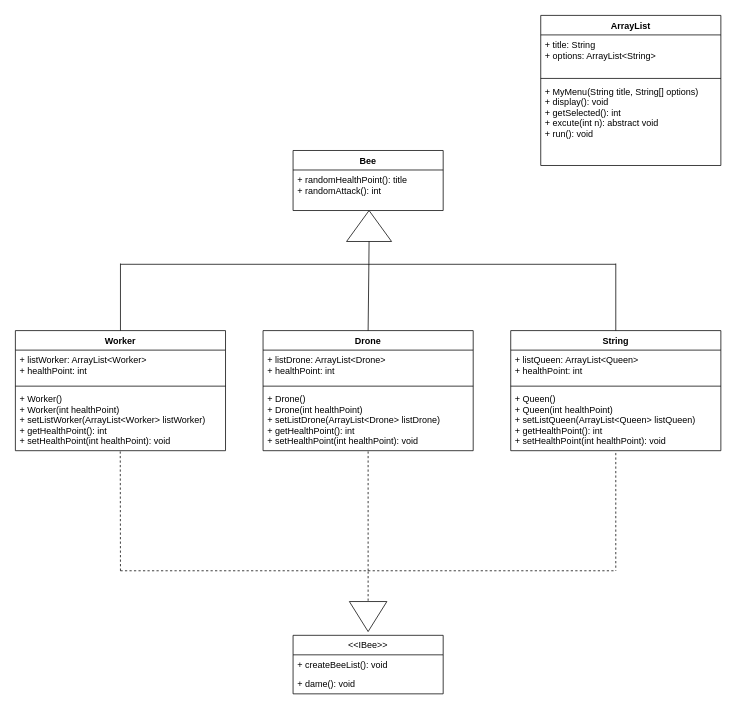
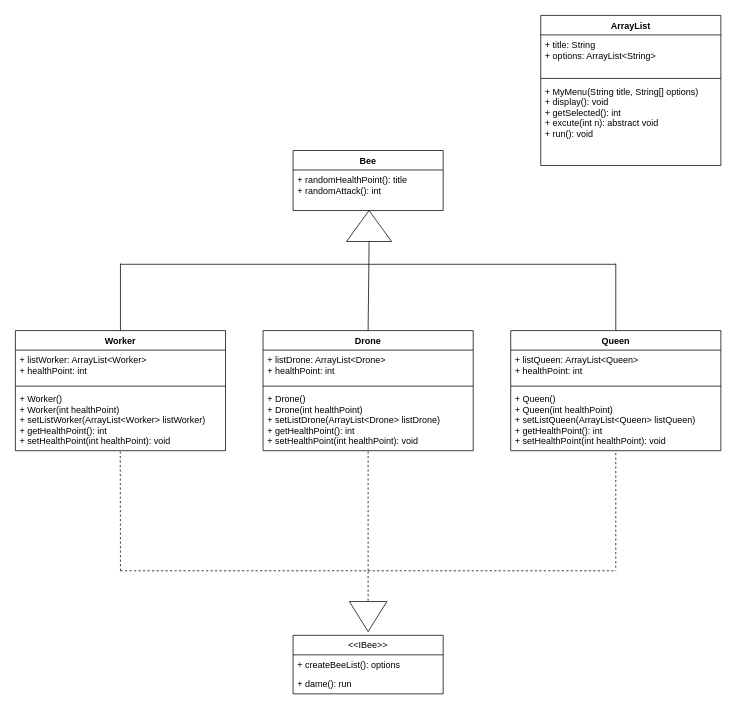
(615, 341) -> (615, 341)
(349, 665) -> (357, 665)
(328, 684) -> (326, 684)
